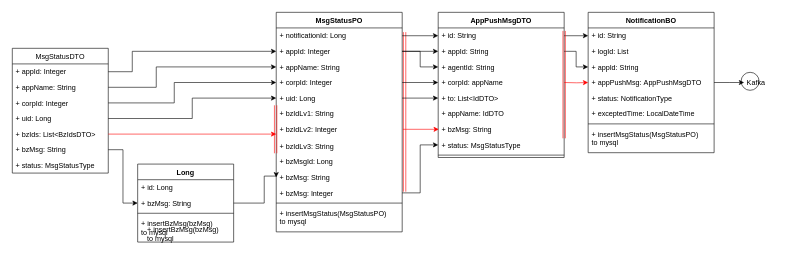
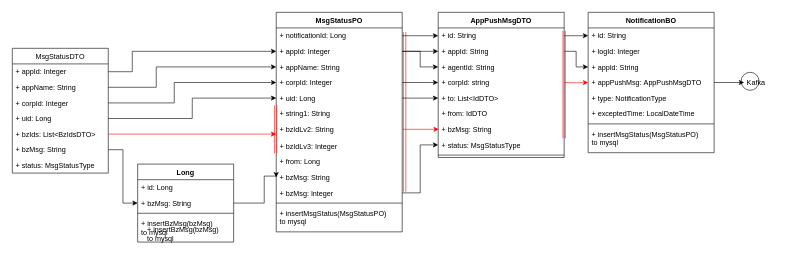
(615, 52) -> (622, 52)
(474, 83) -> (471, 83)
(640, 98) -> (636, 98)
(311, 114) -> (310, 114)
(472, 114) -> (466, 114)
(314, 130) -> (311, 130)
(311, 146) -> (314, 146)
(309, 162) -> (303, 162)
